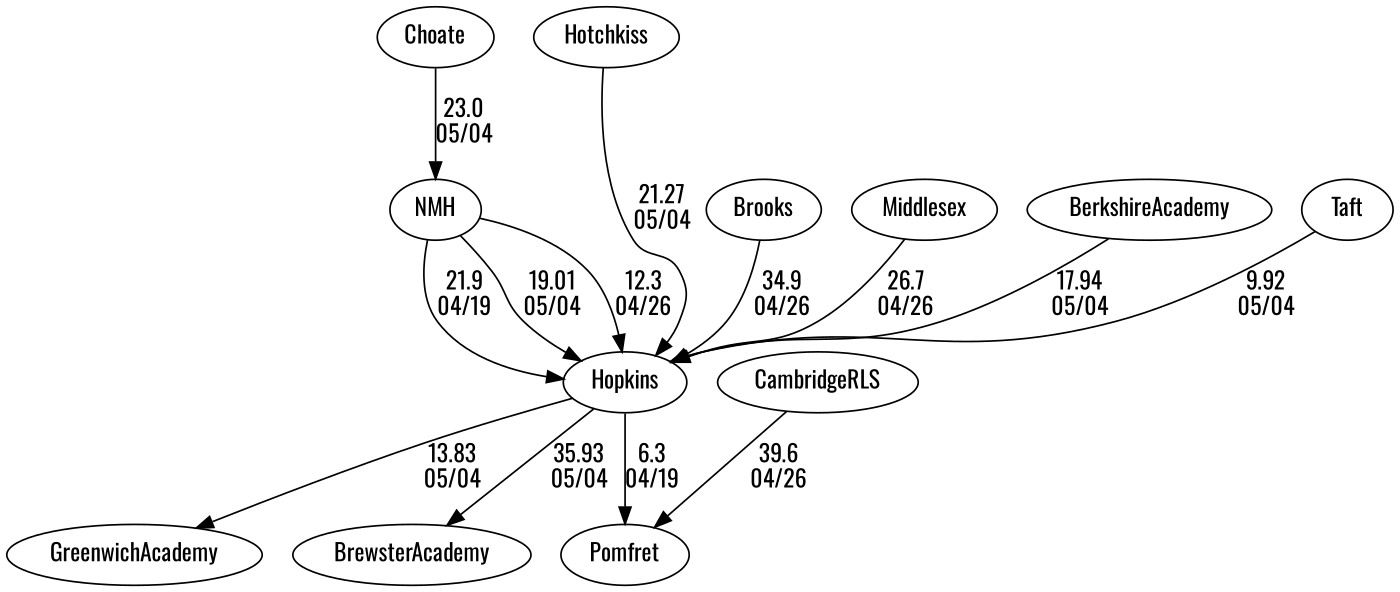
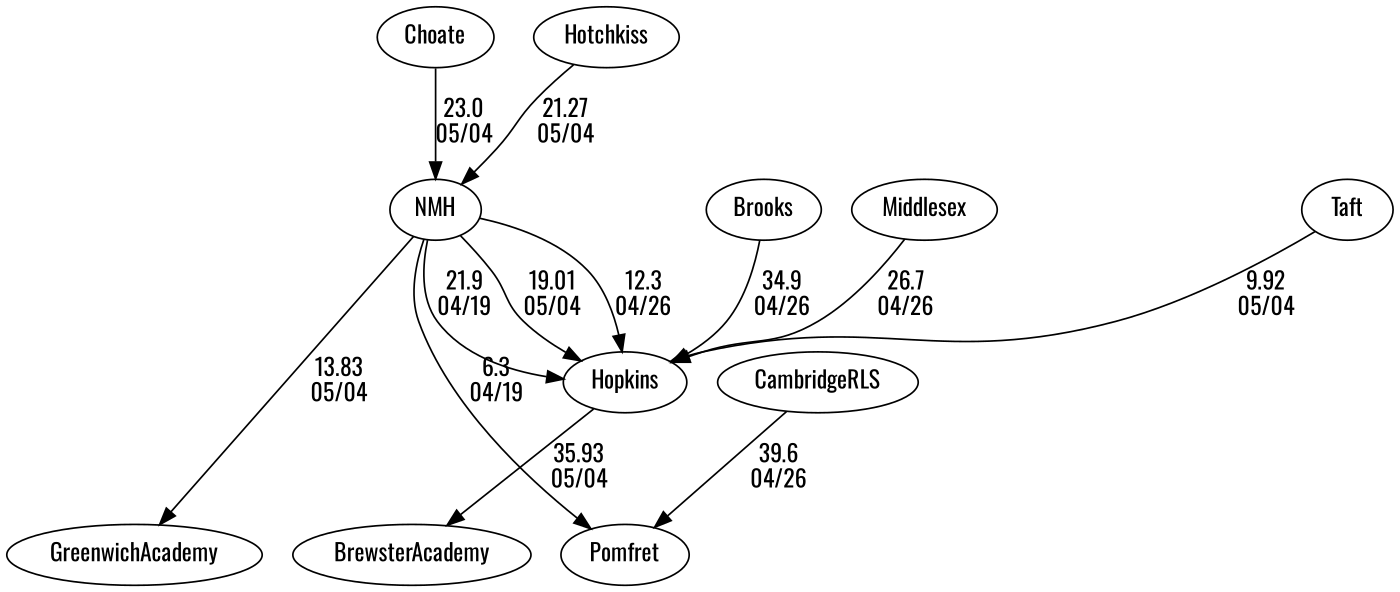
(1149, 210) -> none
(623, 221) -> (522, 116)
(391, 455) -> (292, 374)
(625, 460) -> (460, 397)
